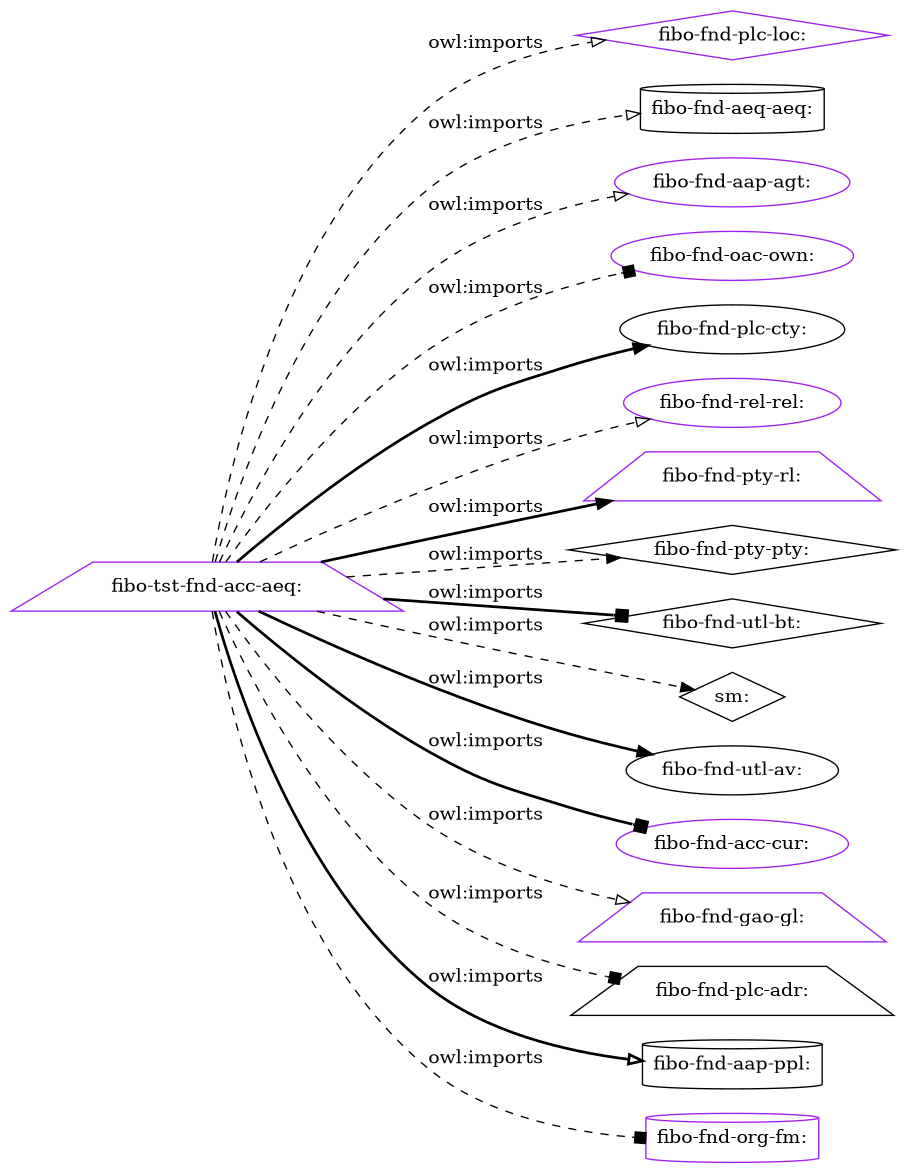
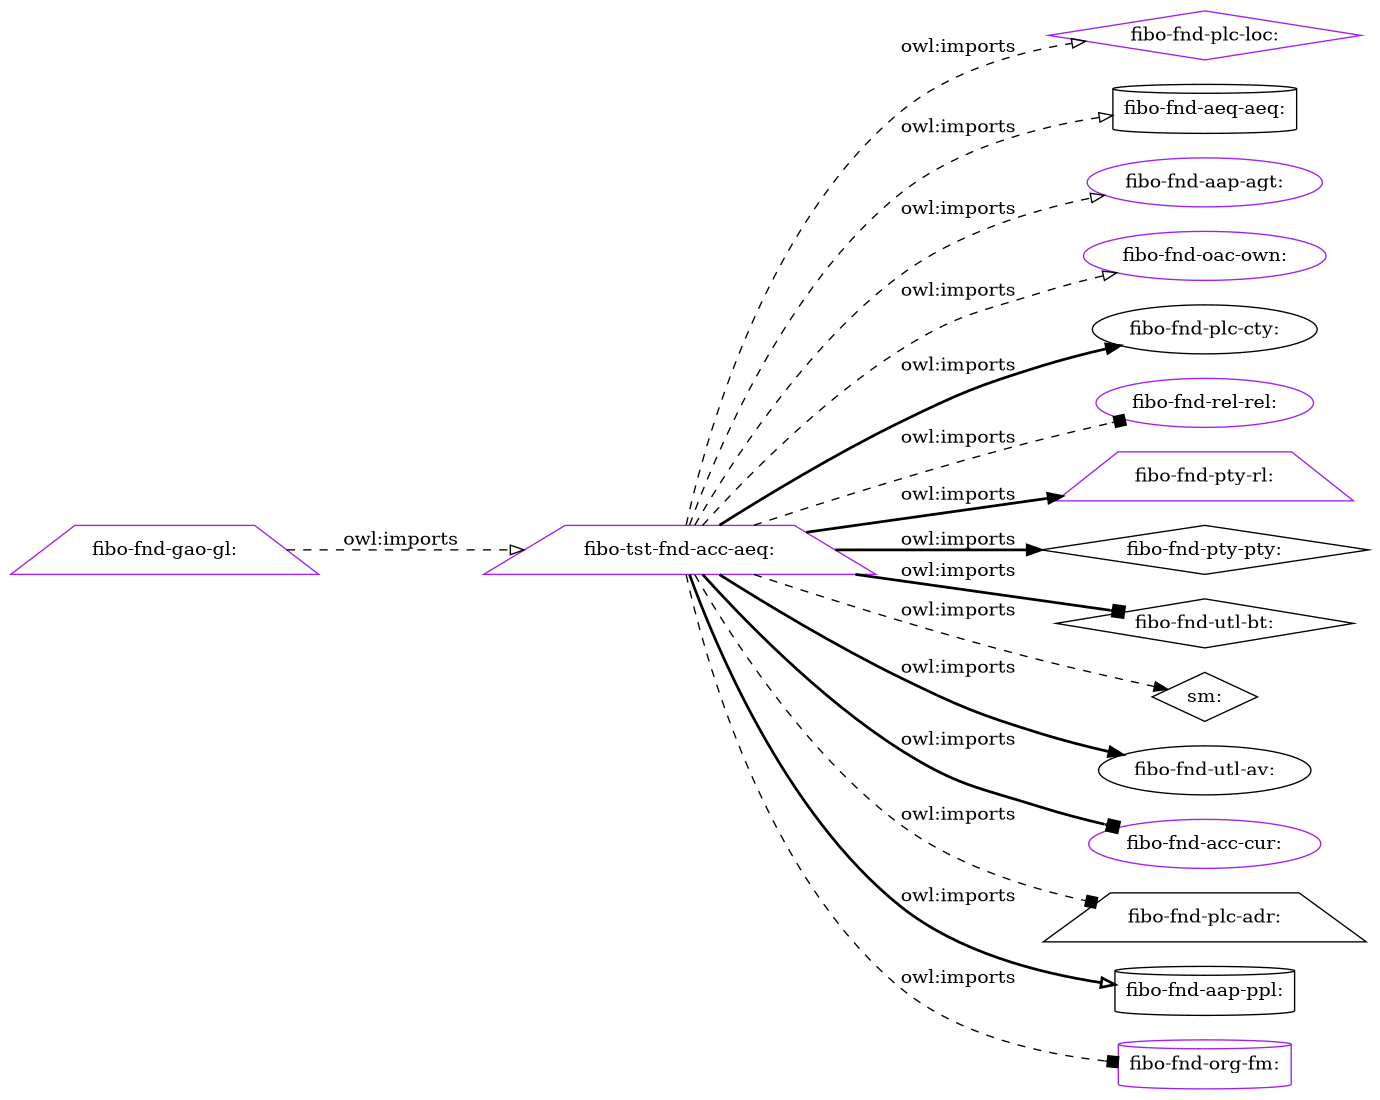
(394, 376) -> (881, 363)
(445, 483) -> (932, 470)
(477, 568) -> (931, 550)
(392, 797) -> (398, 550)
